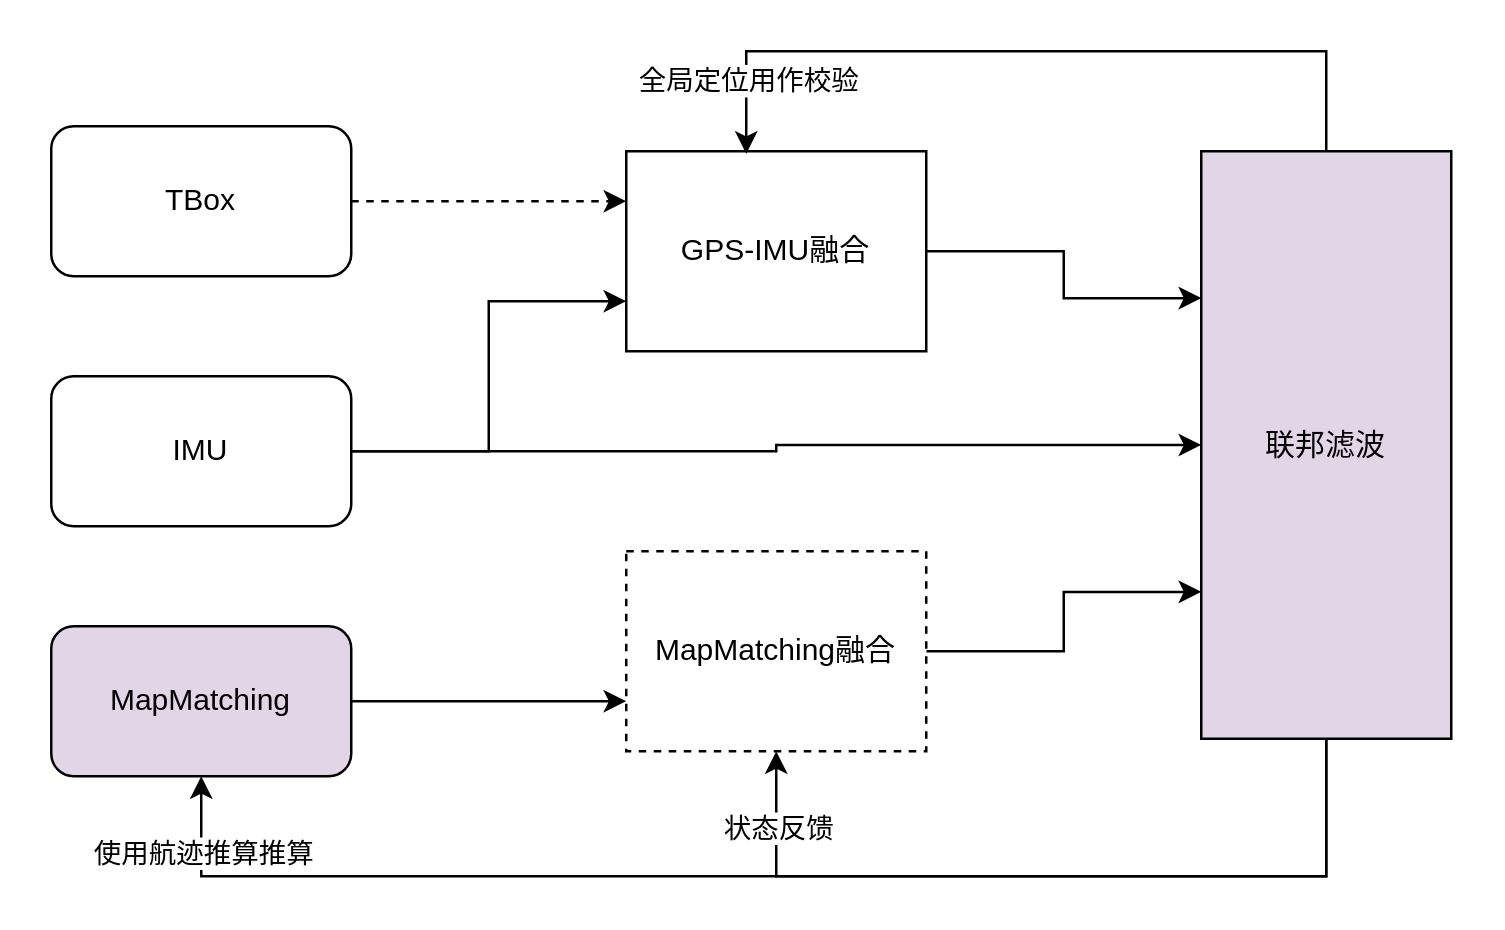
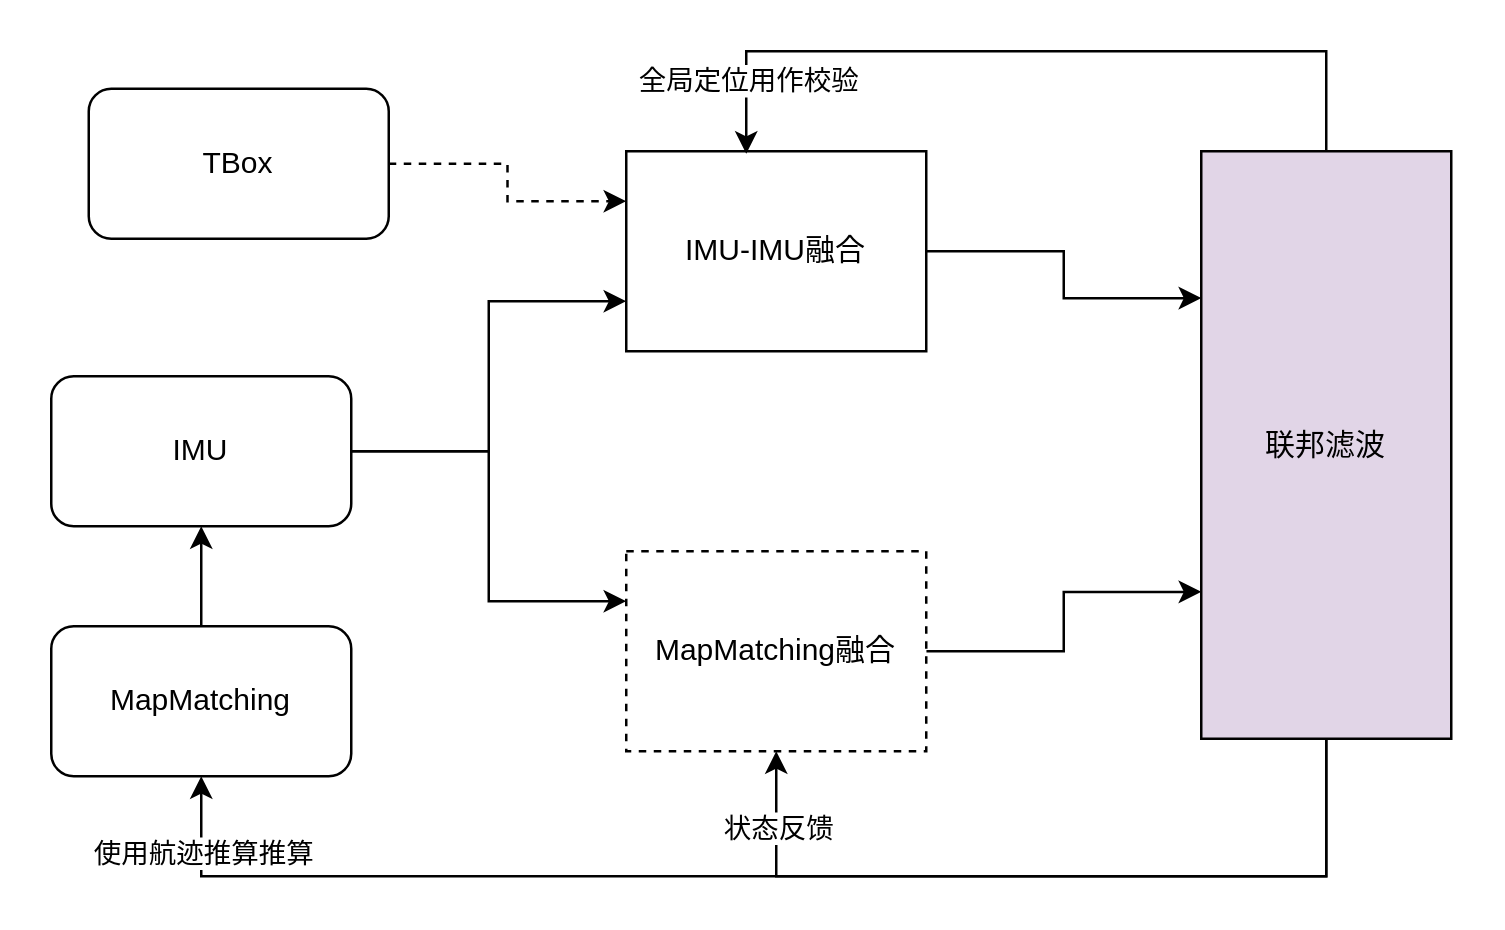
(201, 201) -> (239, 164)
(776, 251) -> (776, 251)
(835, 445) -> (489, 587)
(201, 701) -> (201, 701)
(480, 701) -> (201, 584)
